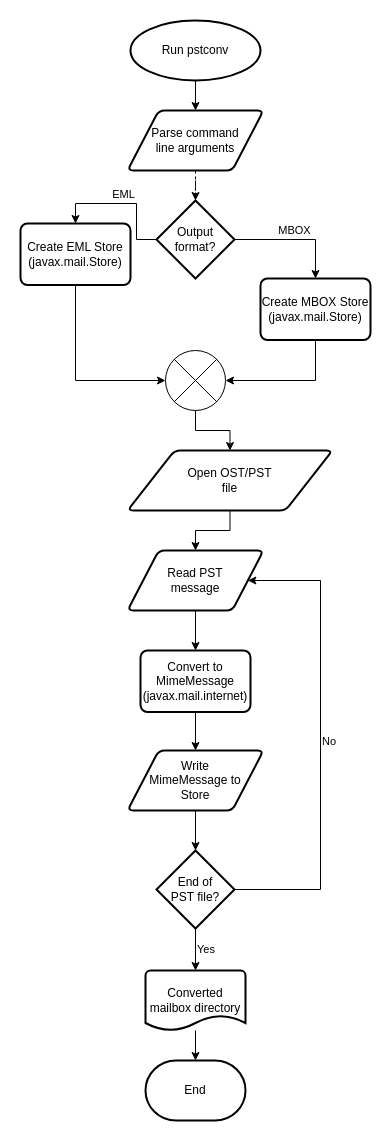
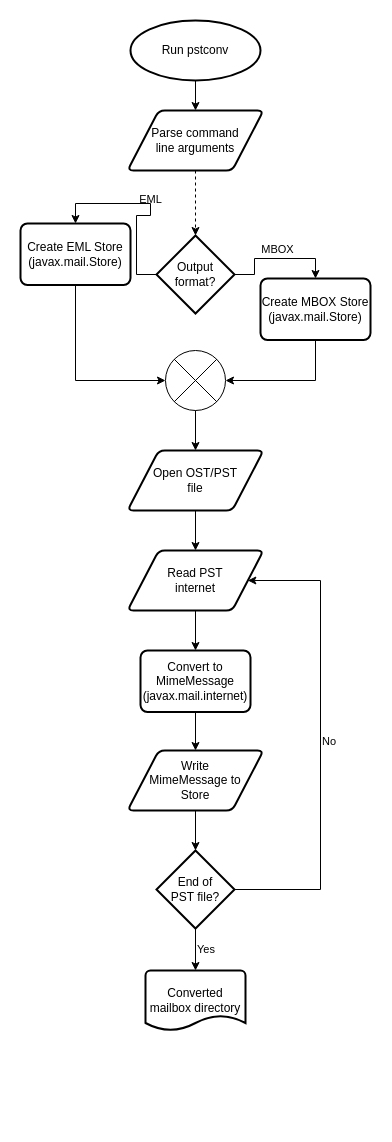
(196, 240) -> (196, 275)
(230, 481) -> (196, 481)
(196, 581) -> (196, 581)
(196, 1050) -> none
(196, 1091) -> none
